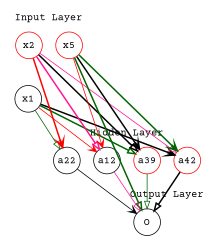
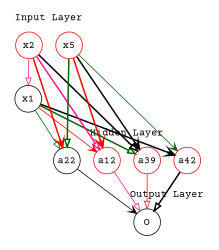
(125, 100) -> (125, 100)
(121, 112) -> (29, 68)
(93, 118) -> (83, 89)
(115, 148) -> (68, 95)
(107, 160) -> (107, 160)
(147, 190) -> (147, 190)
